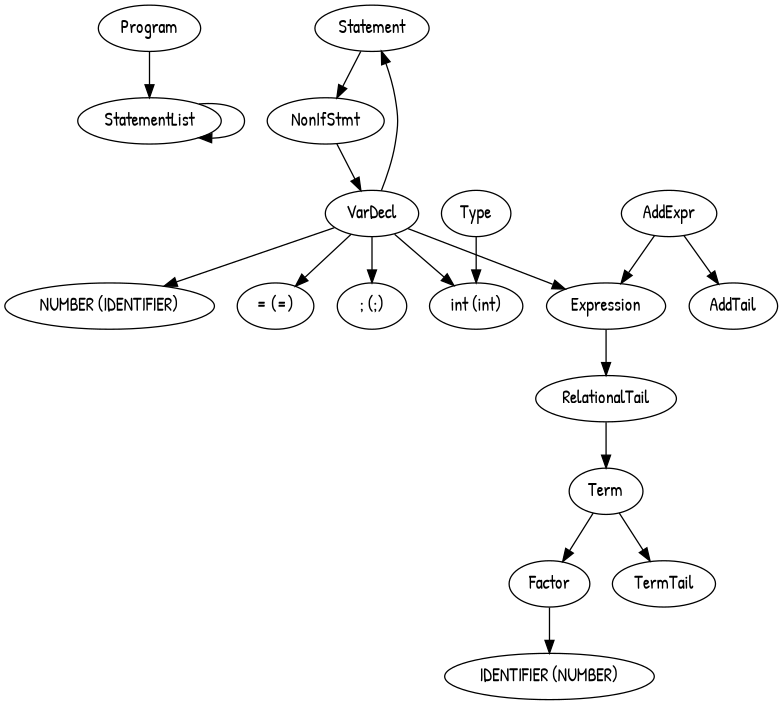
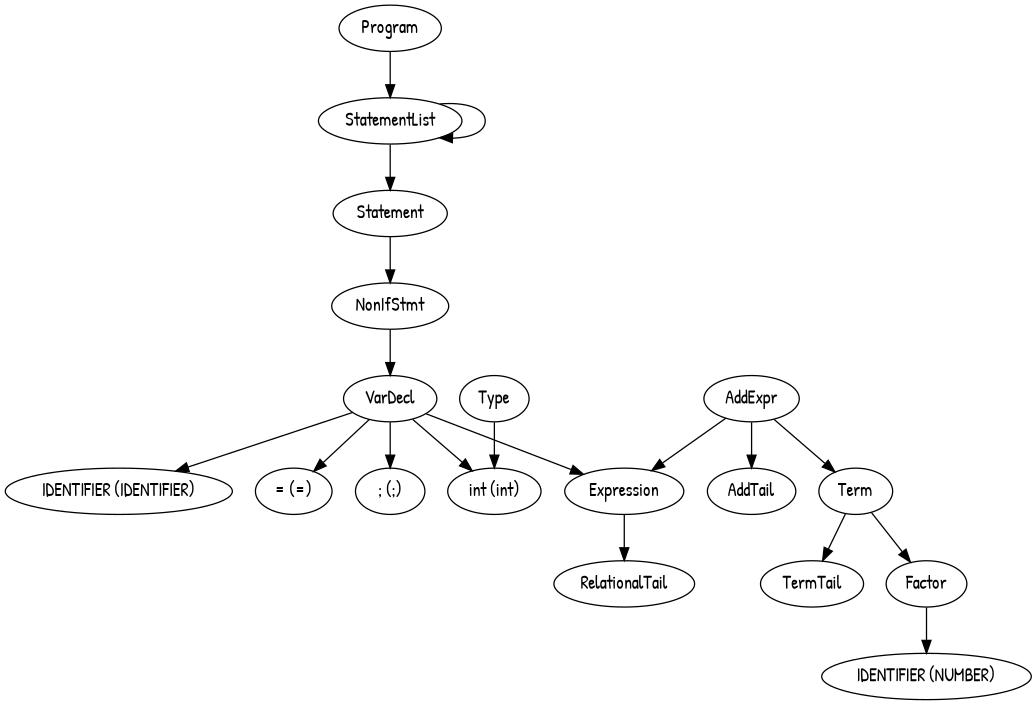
(397, 127) -> (390, 161)
(110, 306) -> (119, 491)
(606, 439) -> (800, 441)
